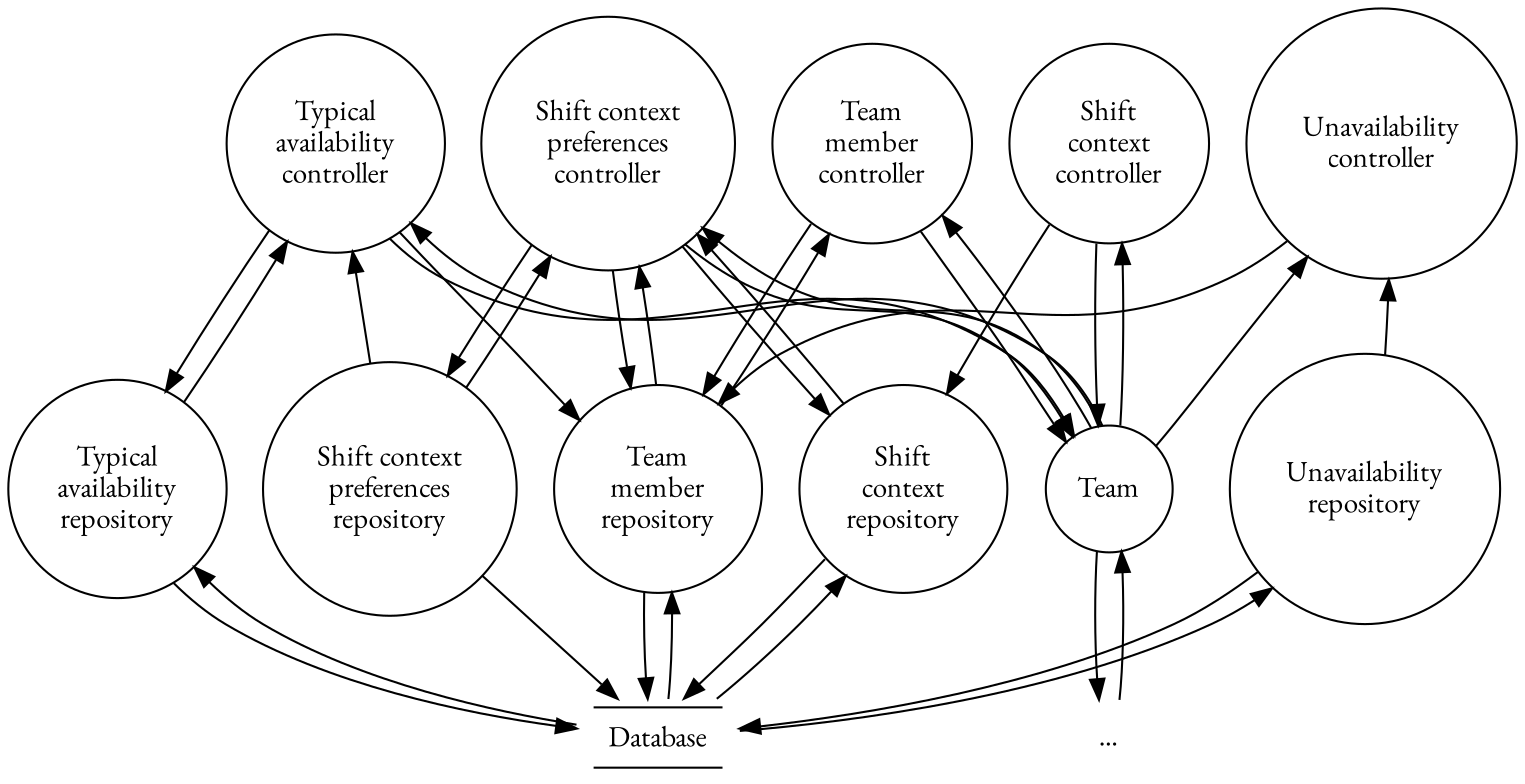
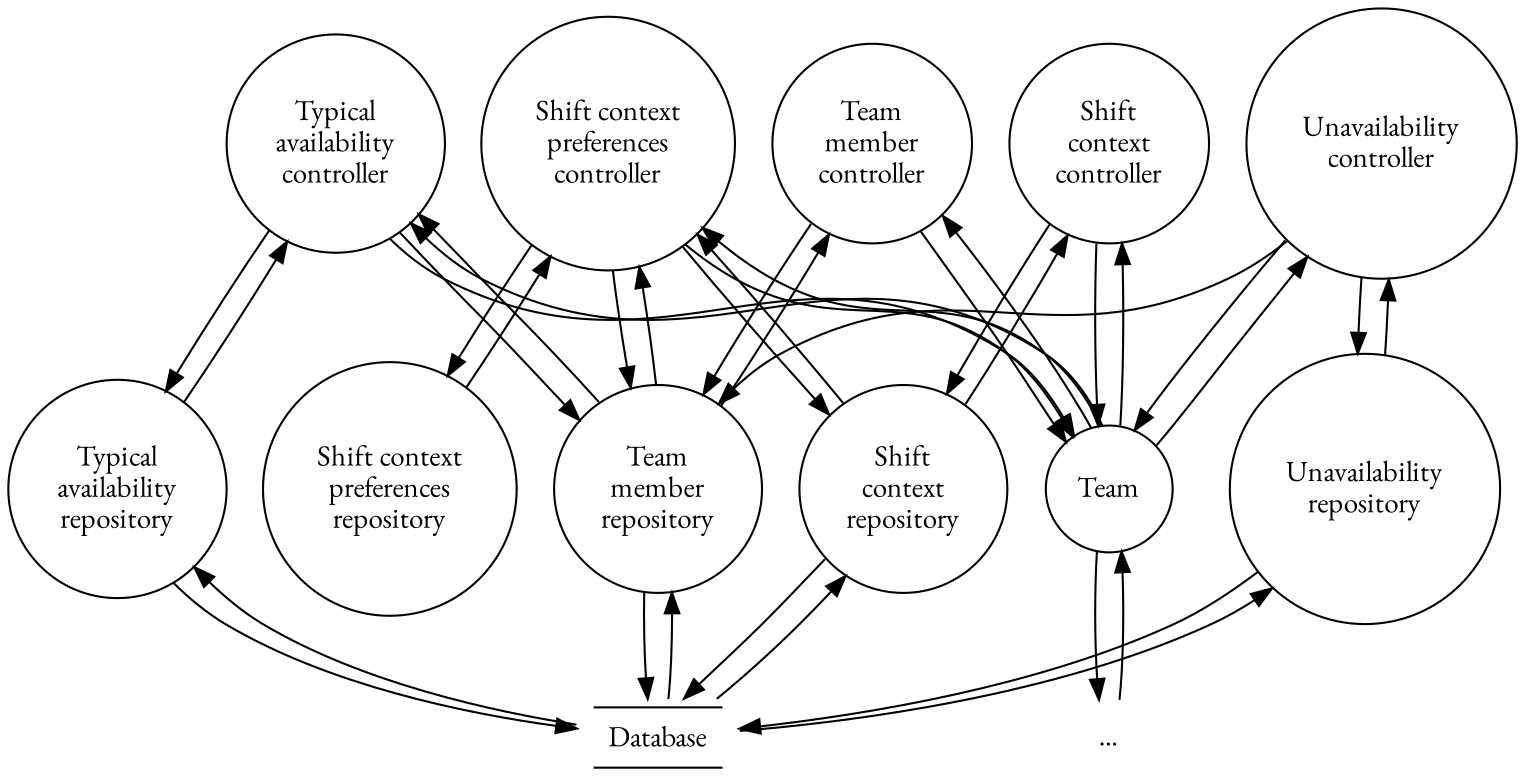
none -> (1031, 299)
none -> (1360, 305)
(363, 318) -> (525, 324)
none -> (1215, 326)
(542, 630) -> none
